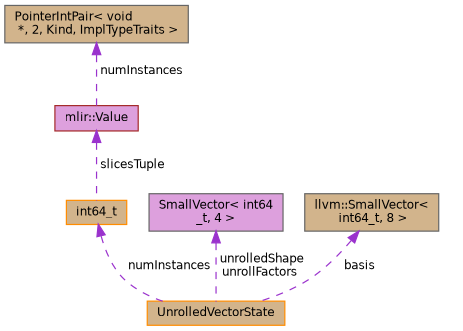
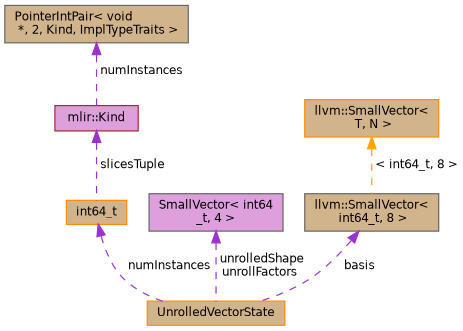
(97, 118) -> (97, 118)
none -> (372, 118)
